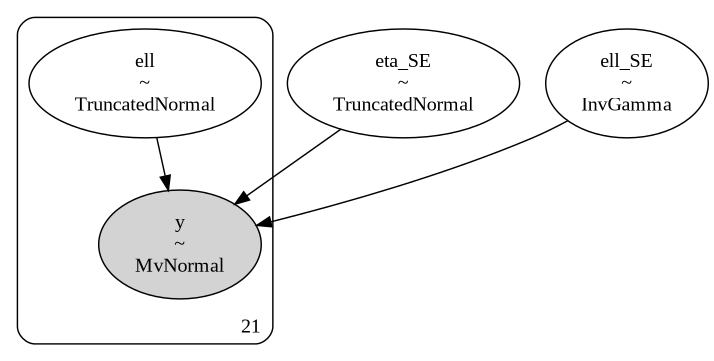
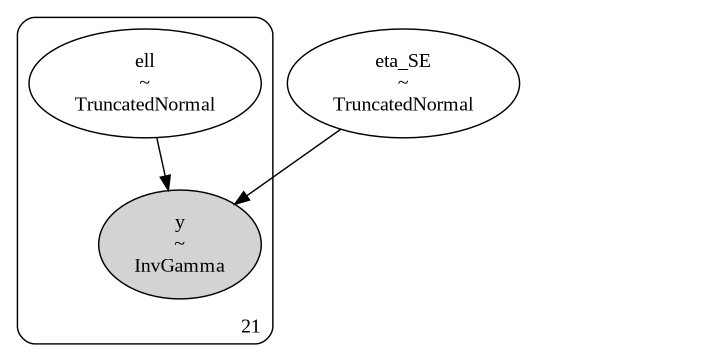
(627, 83) -> none
(180, 244) -> (180, 244)
